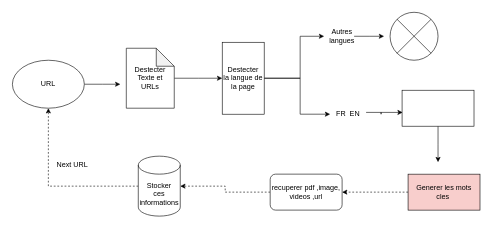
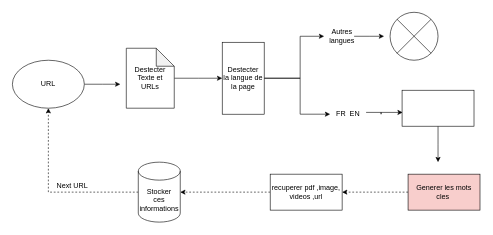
(72, 165) -> (72, 186)
(159, 186) -> (159, 192)
(306, 192) -> (306, 192)
